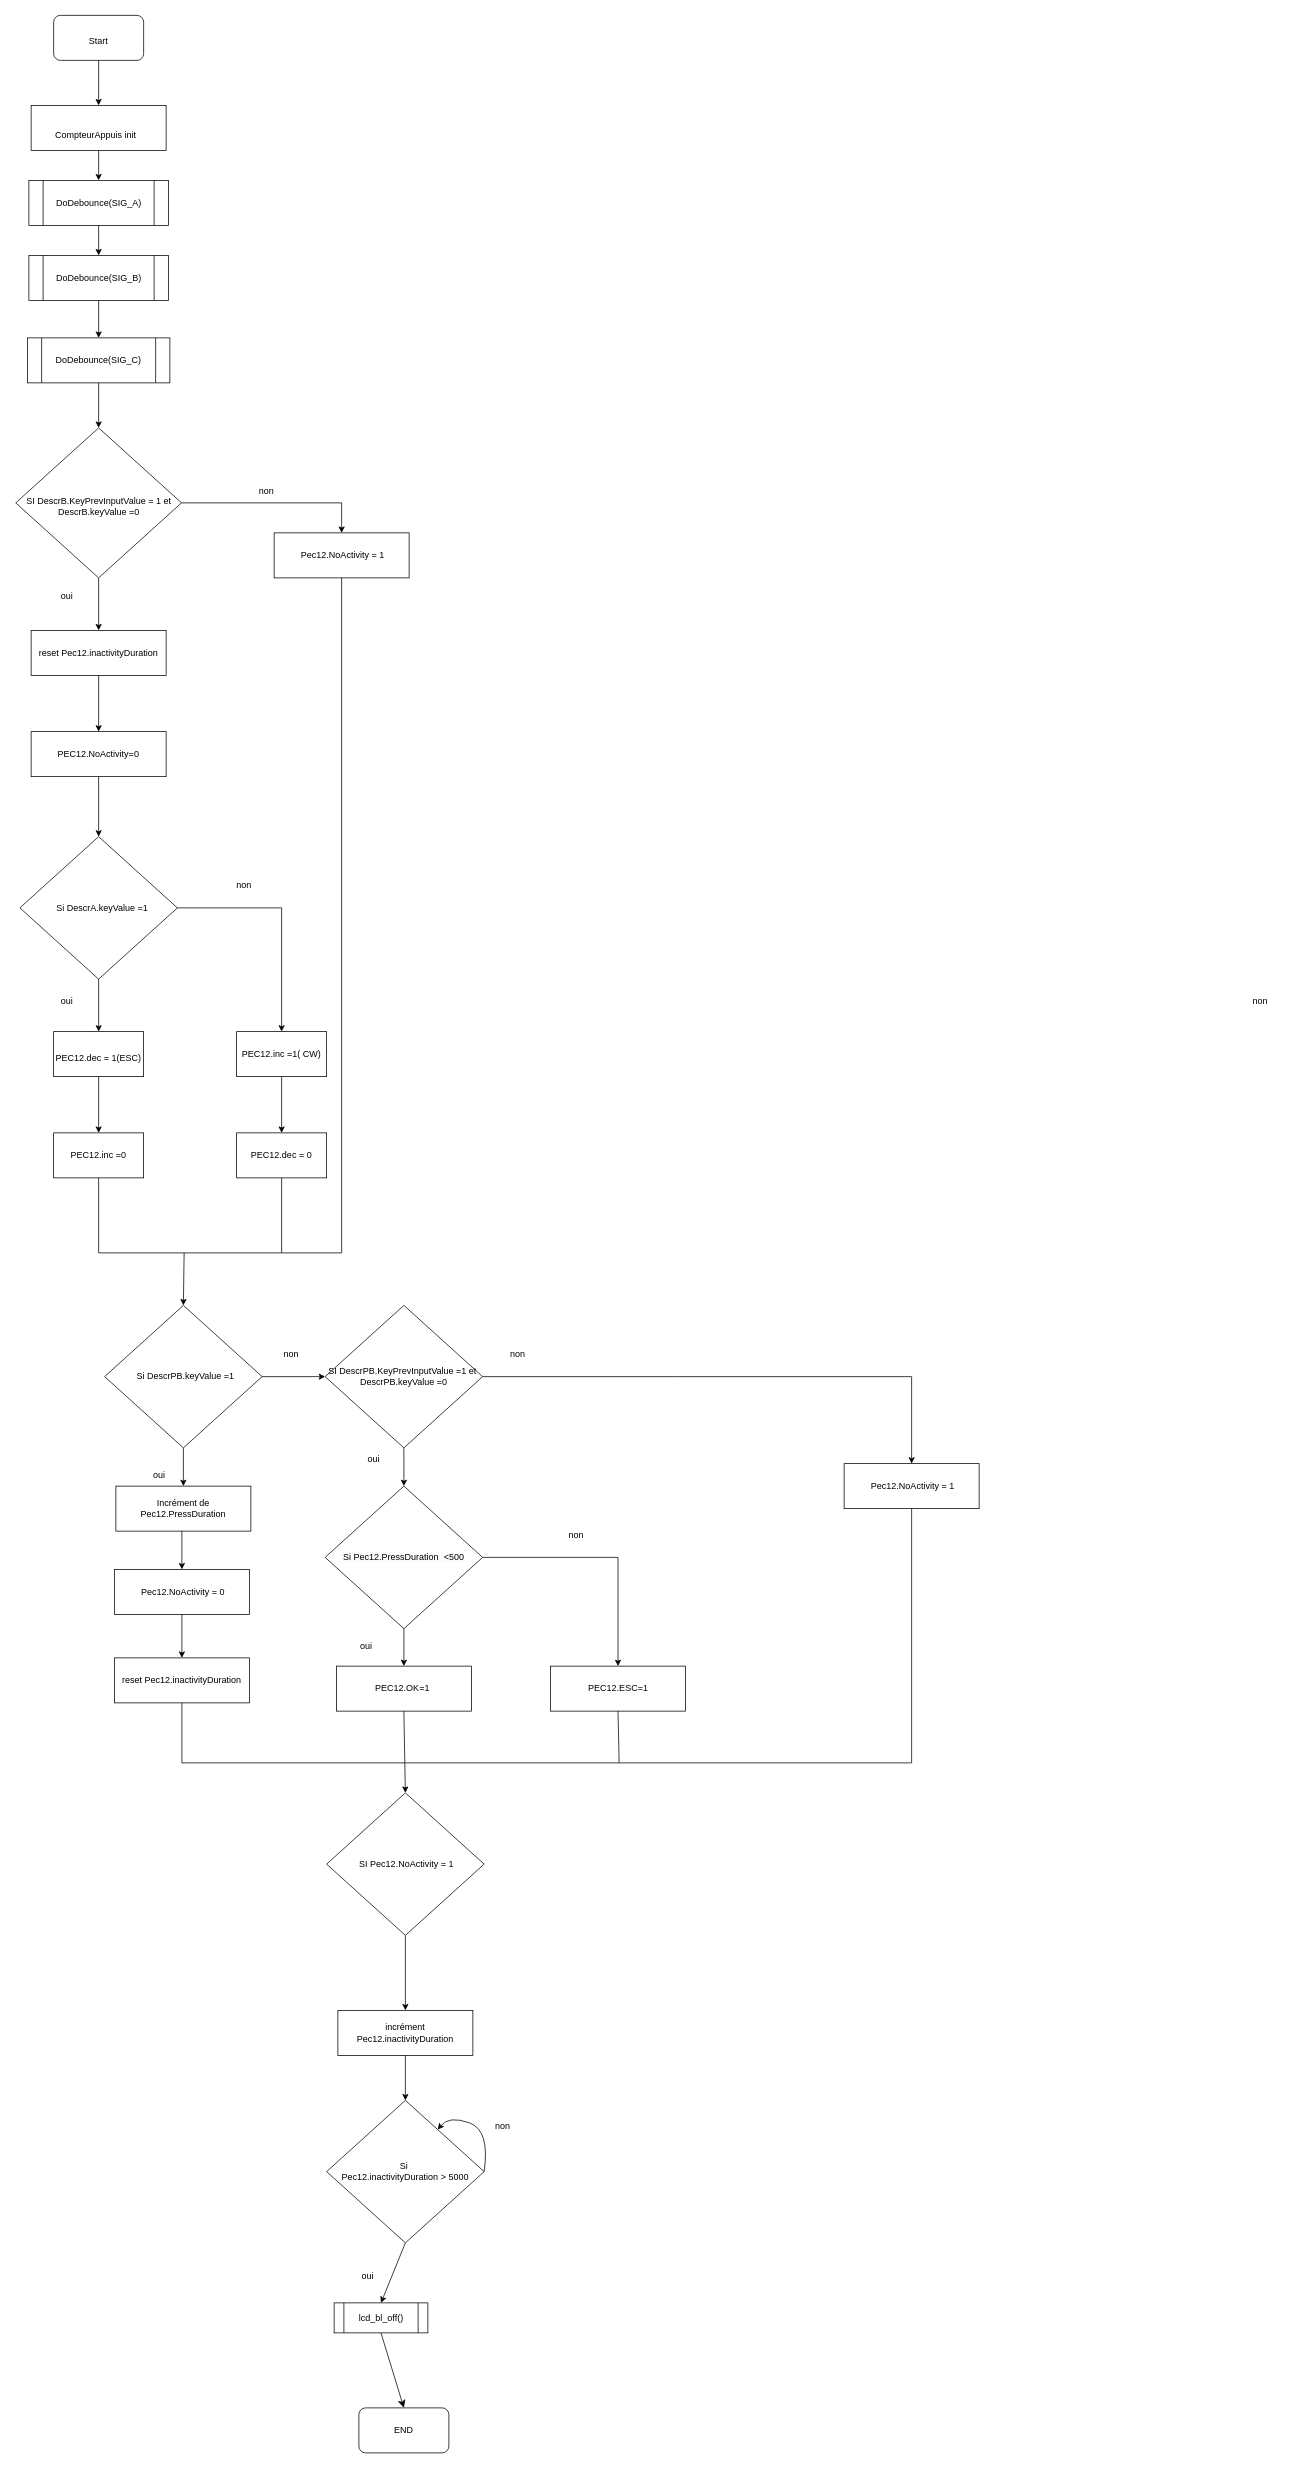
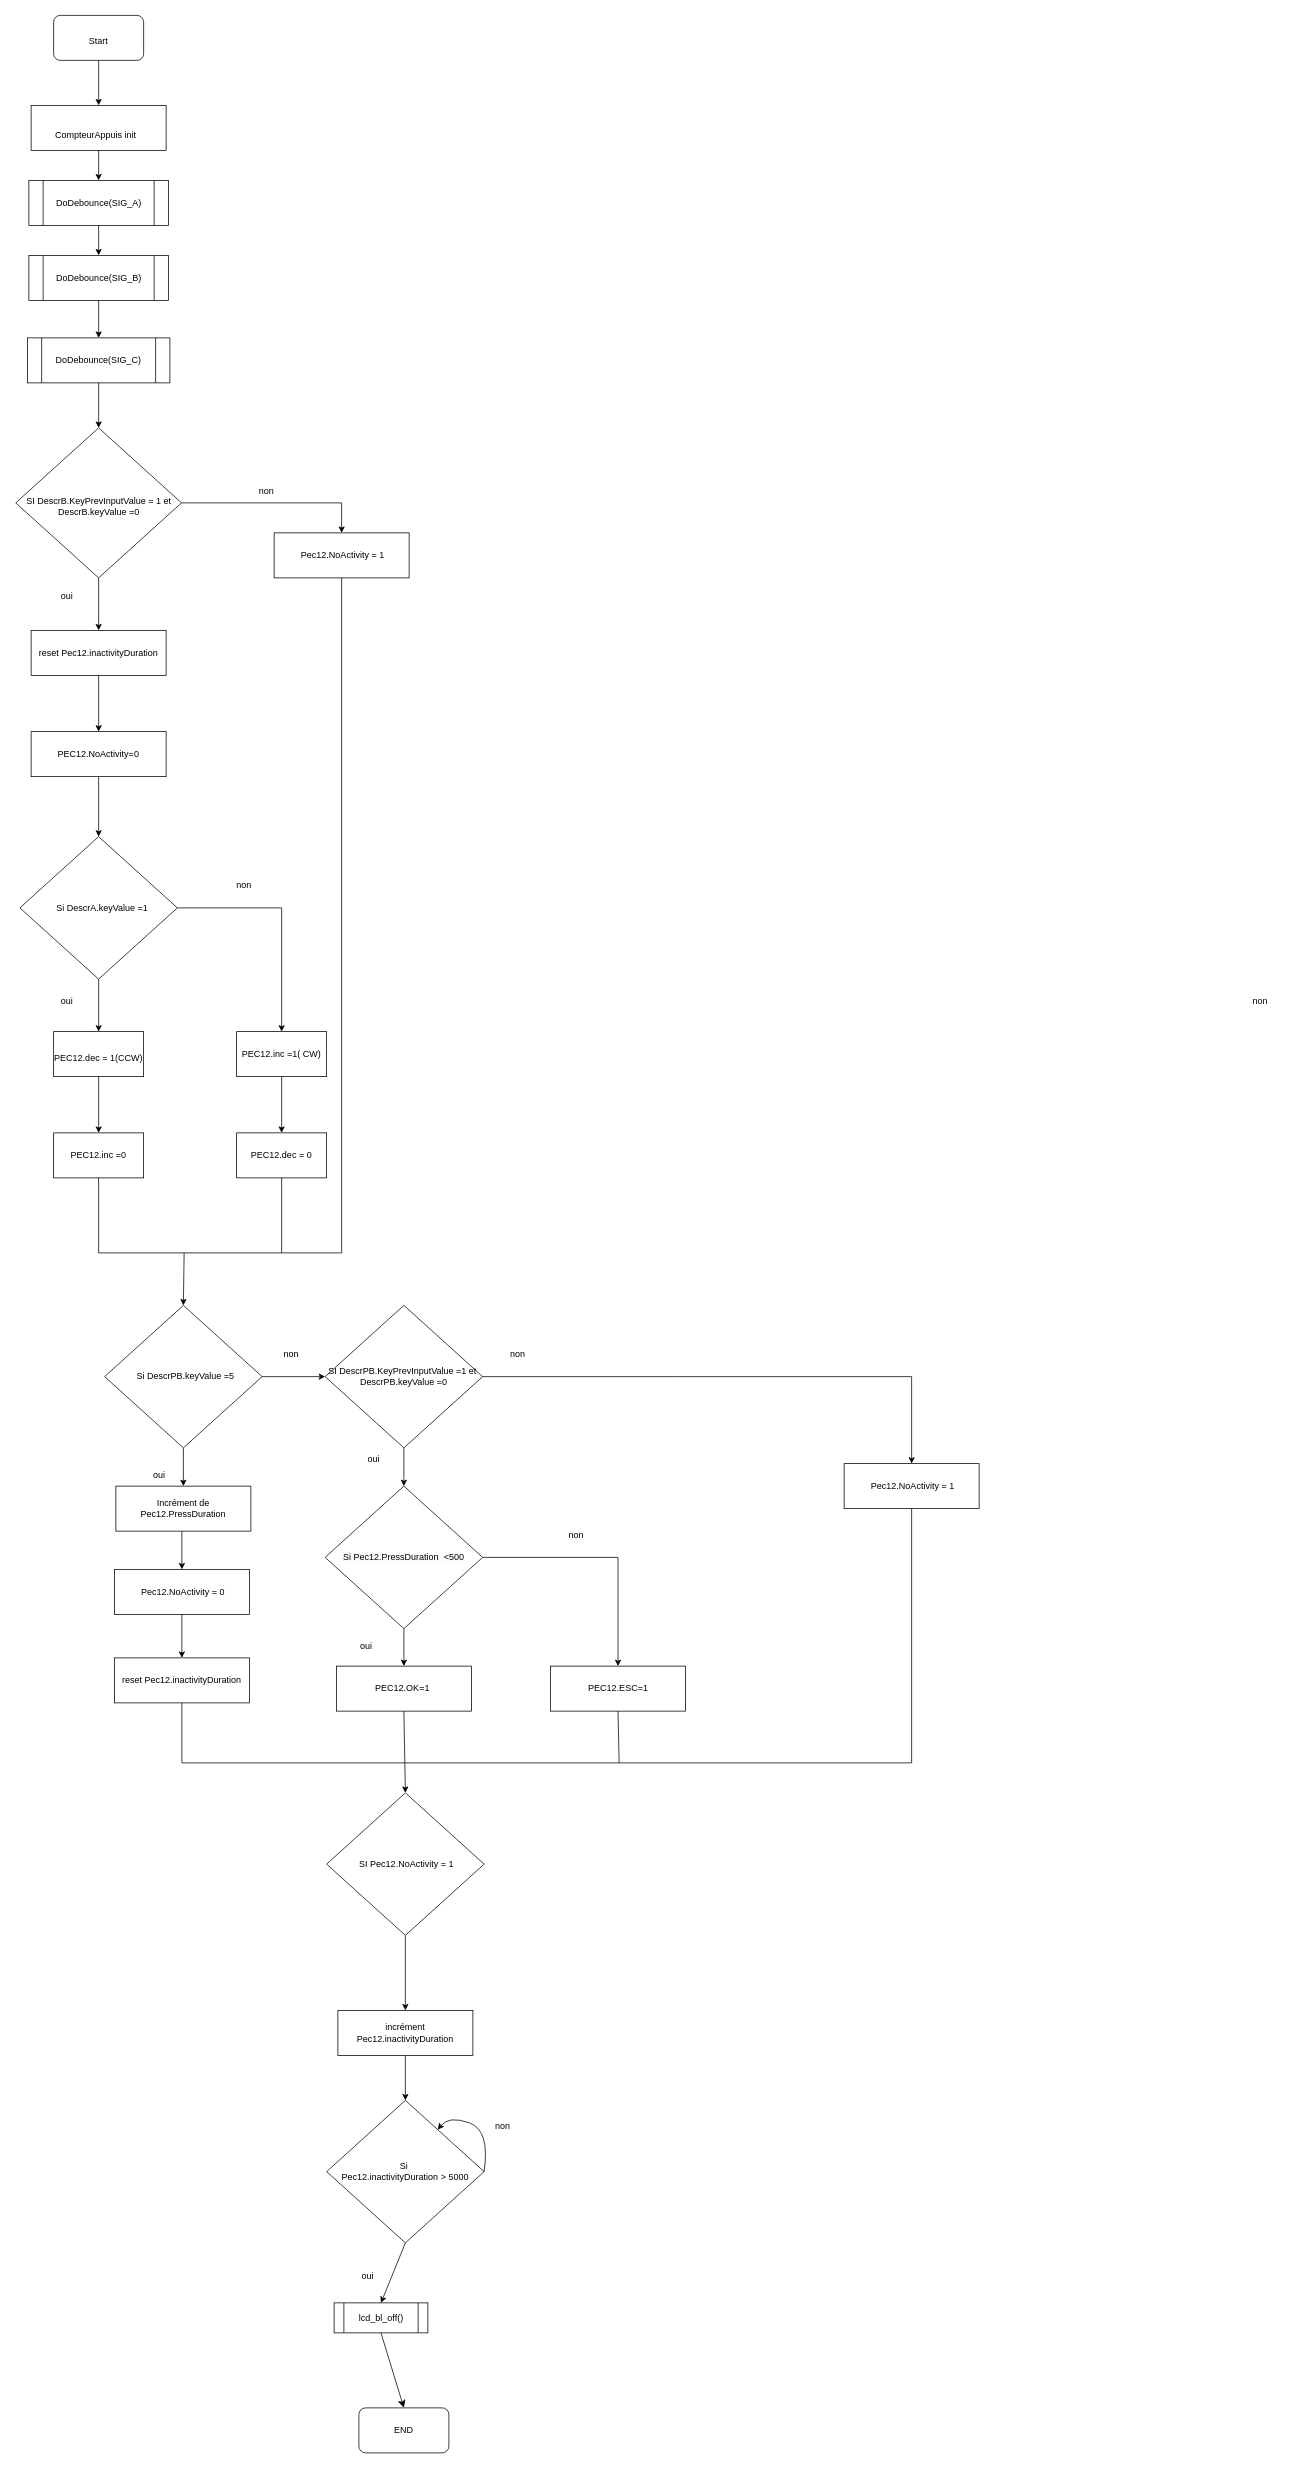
(99, 1058) -> (99, 1058)
(186, 1377) -> (186, 1377)
